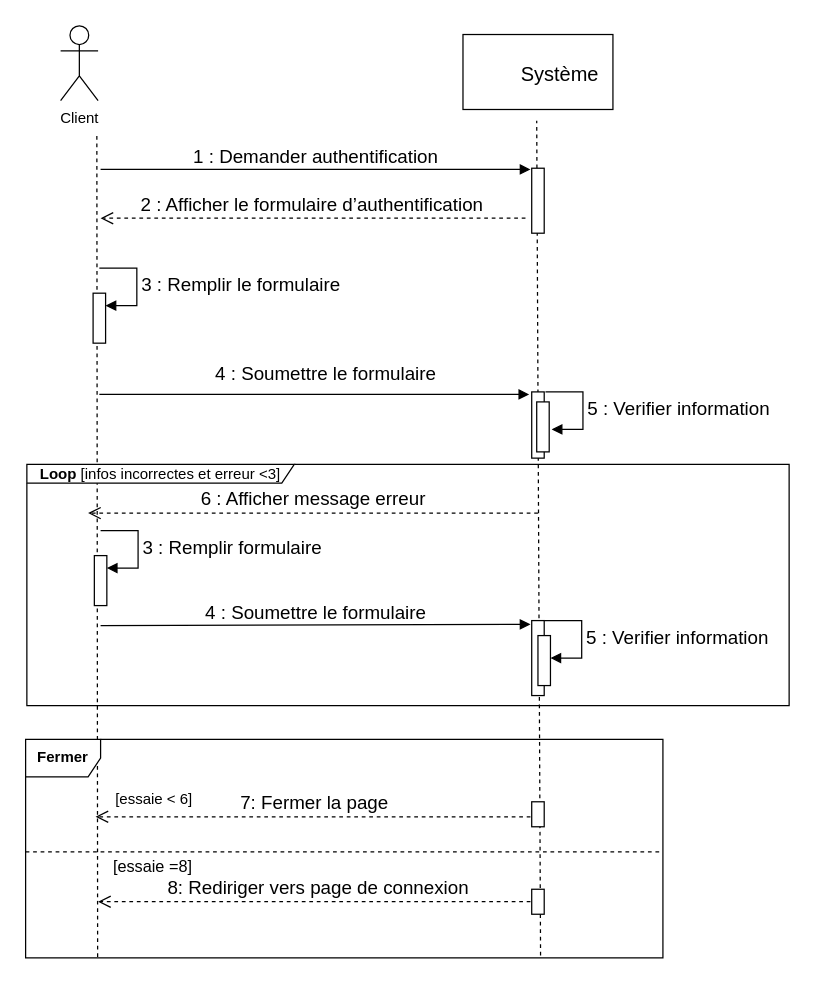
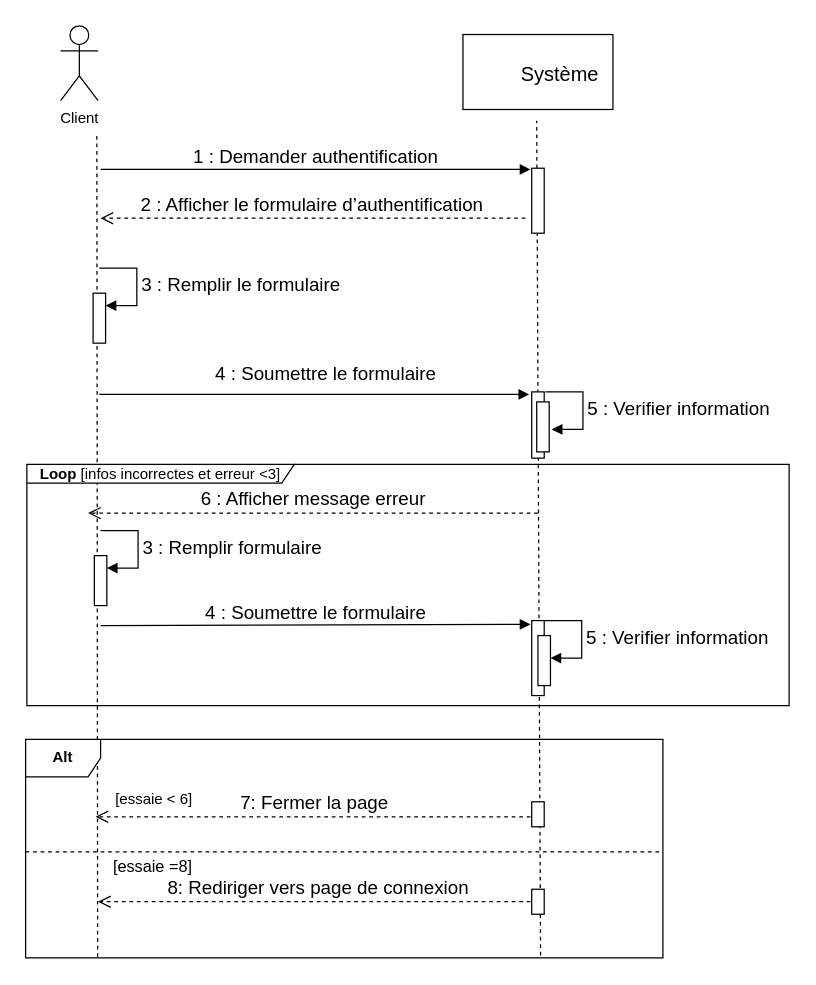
(63, 758) -> (63, 758)
